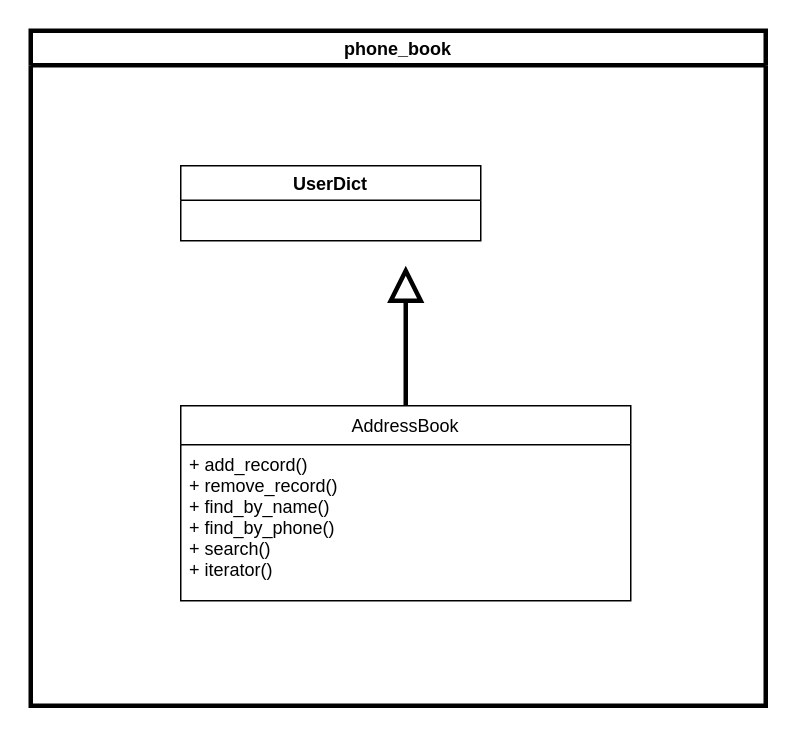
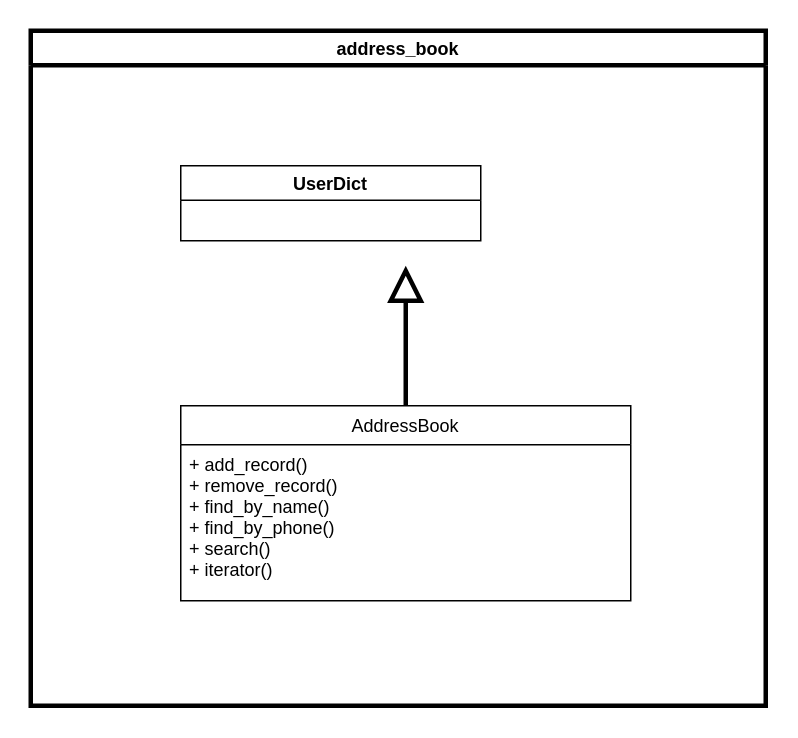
(398, 49) -> (398, 49)
